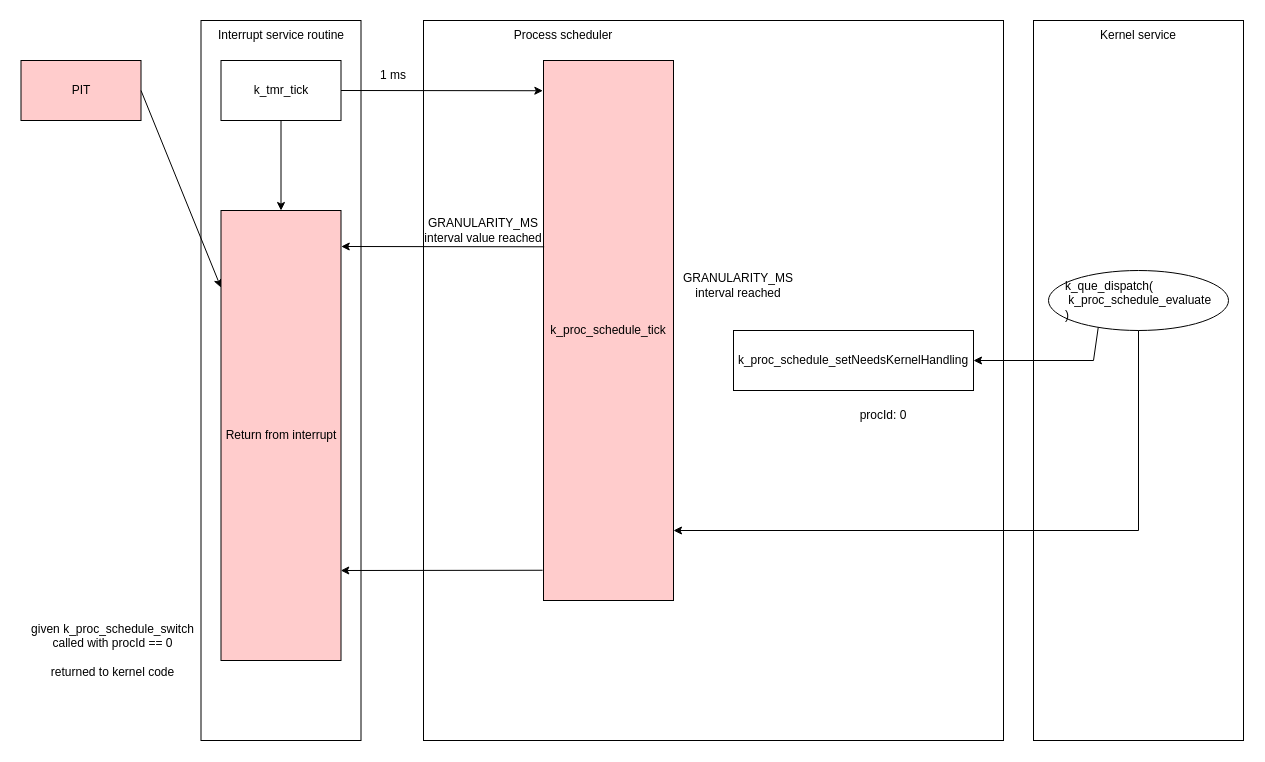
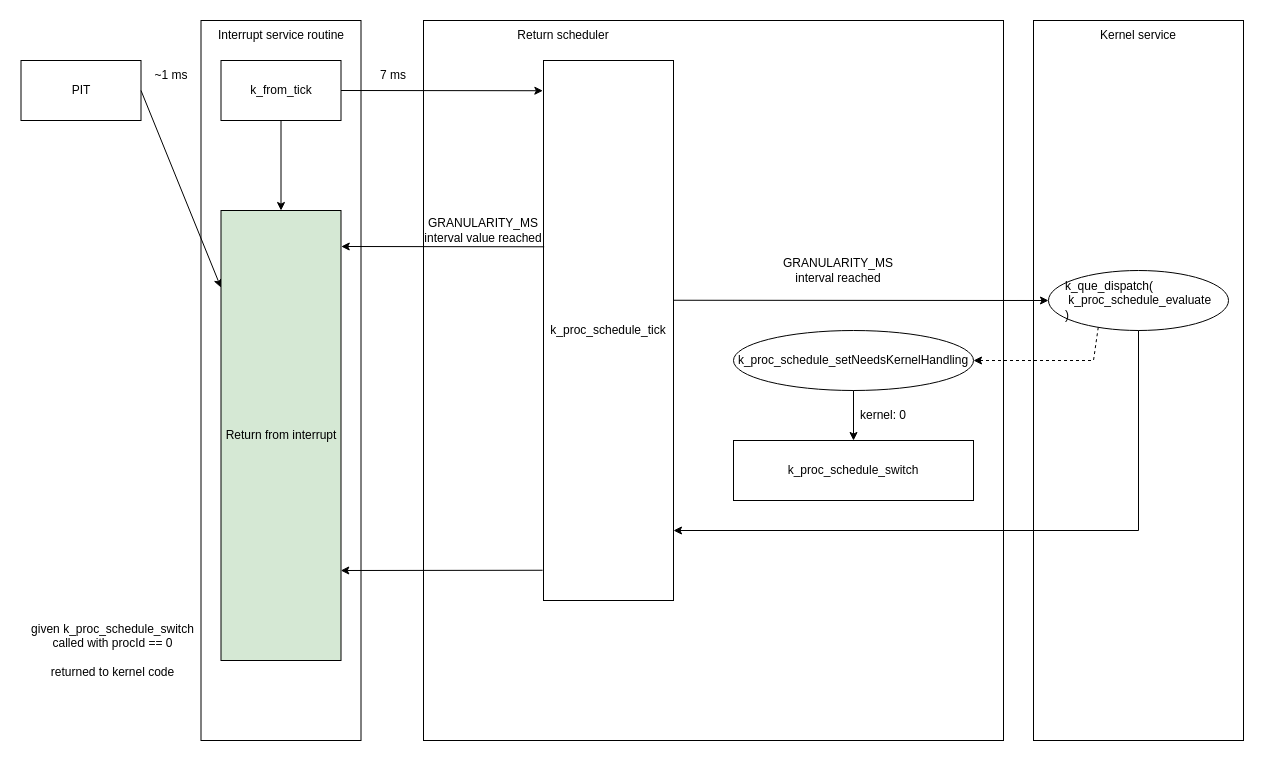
(564, 36) -> (564, 36)
none -> (171, 76)
(394, 76) -> (394, 76)
(81, 91) -> (81, 91)
(282, 91) -> (282, 91)
(739, 286) -> (839, 271)
none -> (858, 300)
(609, 331) -> (609, 331)
(854, 361) -> (854, 361)
(1053, 361) -> (1053, 361)
none -> (854, 412)
(884, 416) -> (884, 416)
(281, 436) -> (281, 436)
none -> (854, 471)
